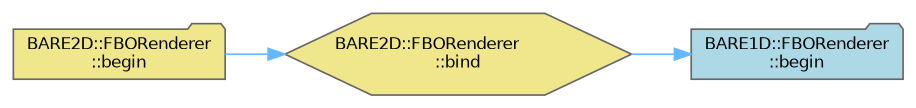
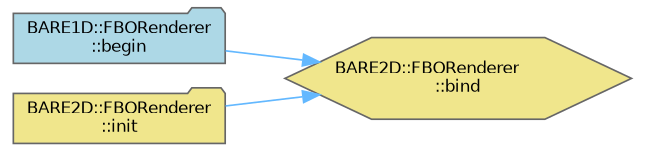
(119, 54) -> (119, 118)
(653, 54) -> (264, 55)
